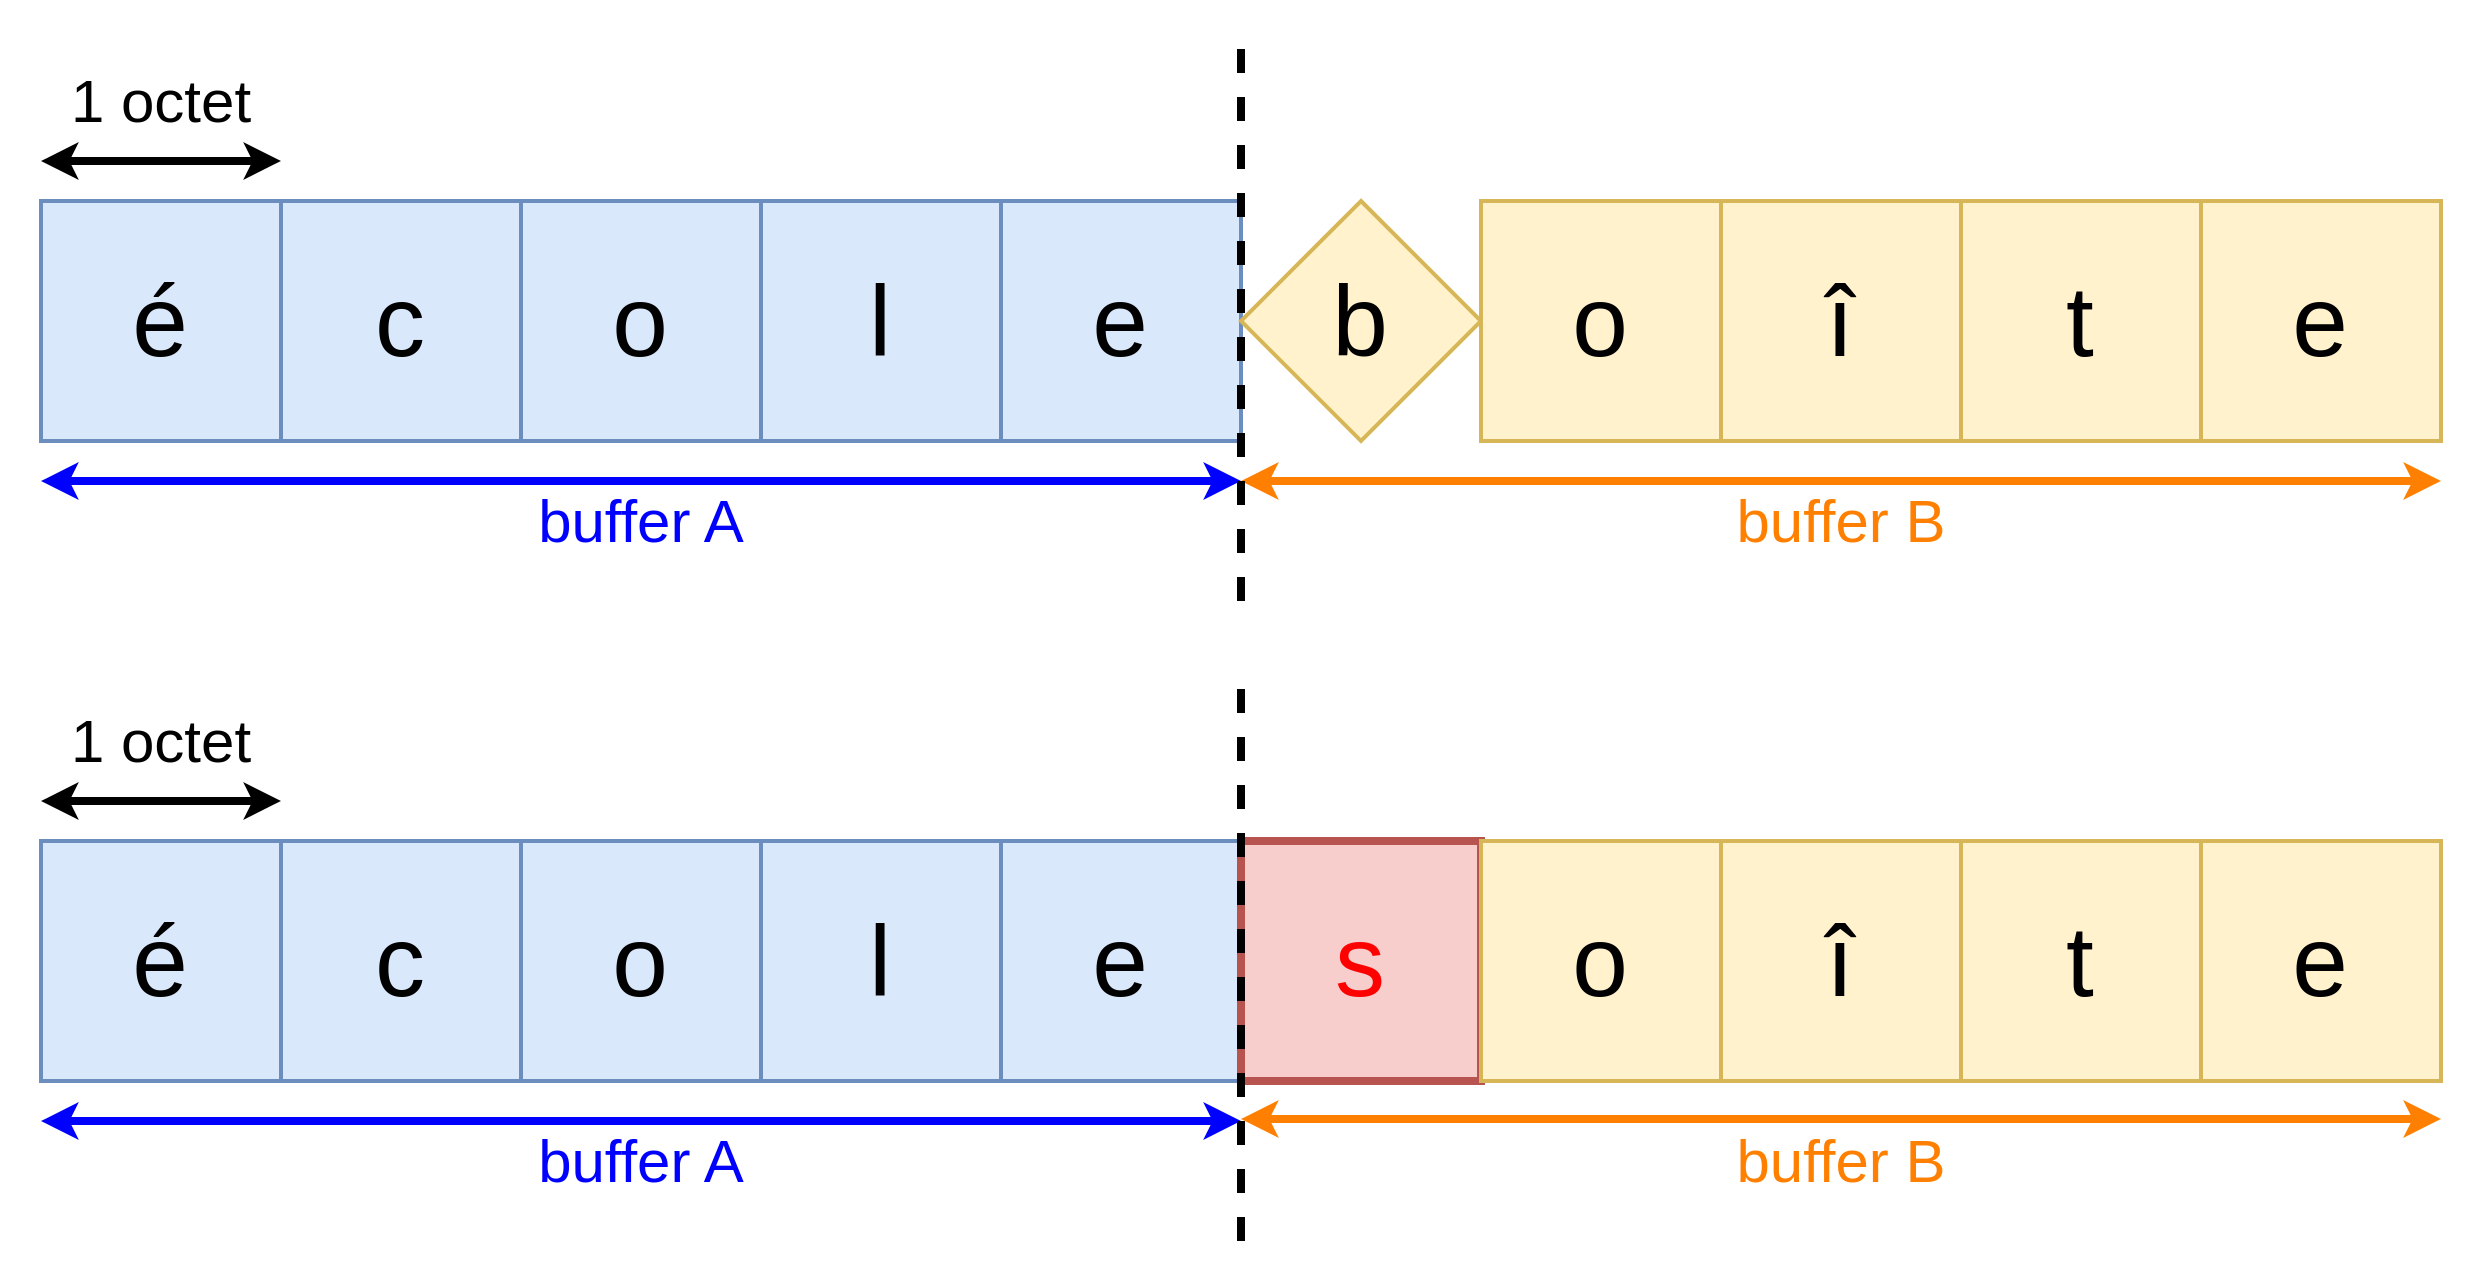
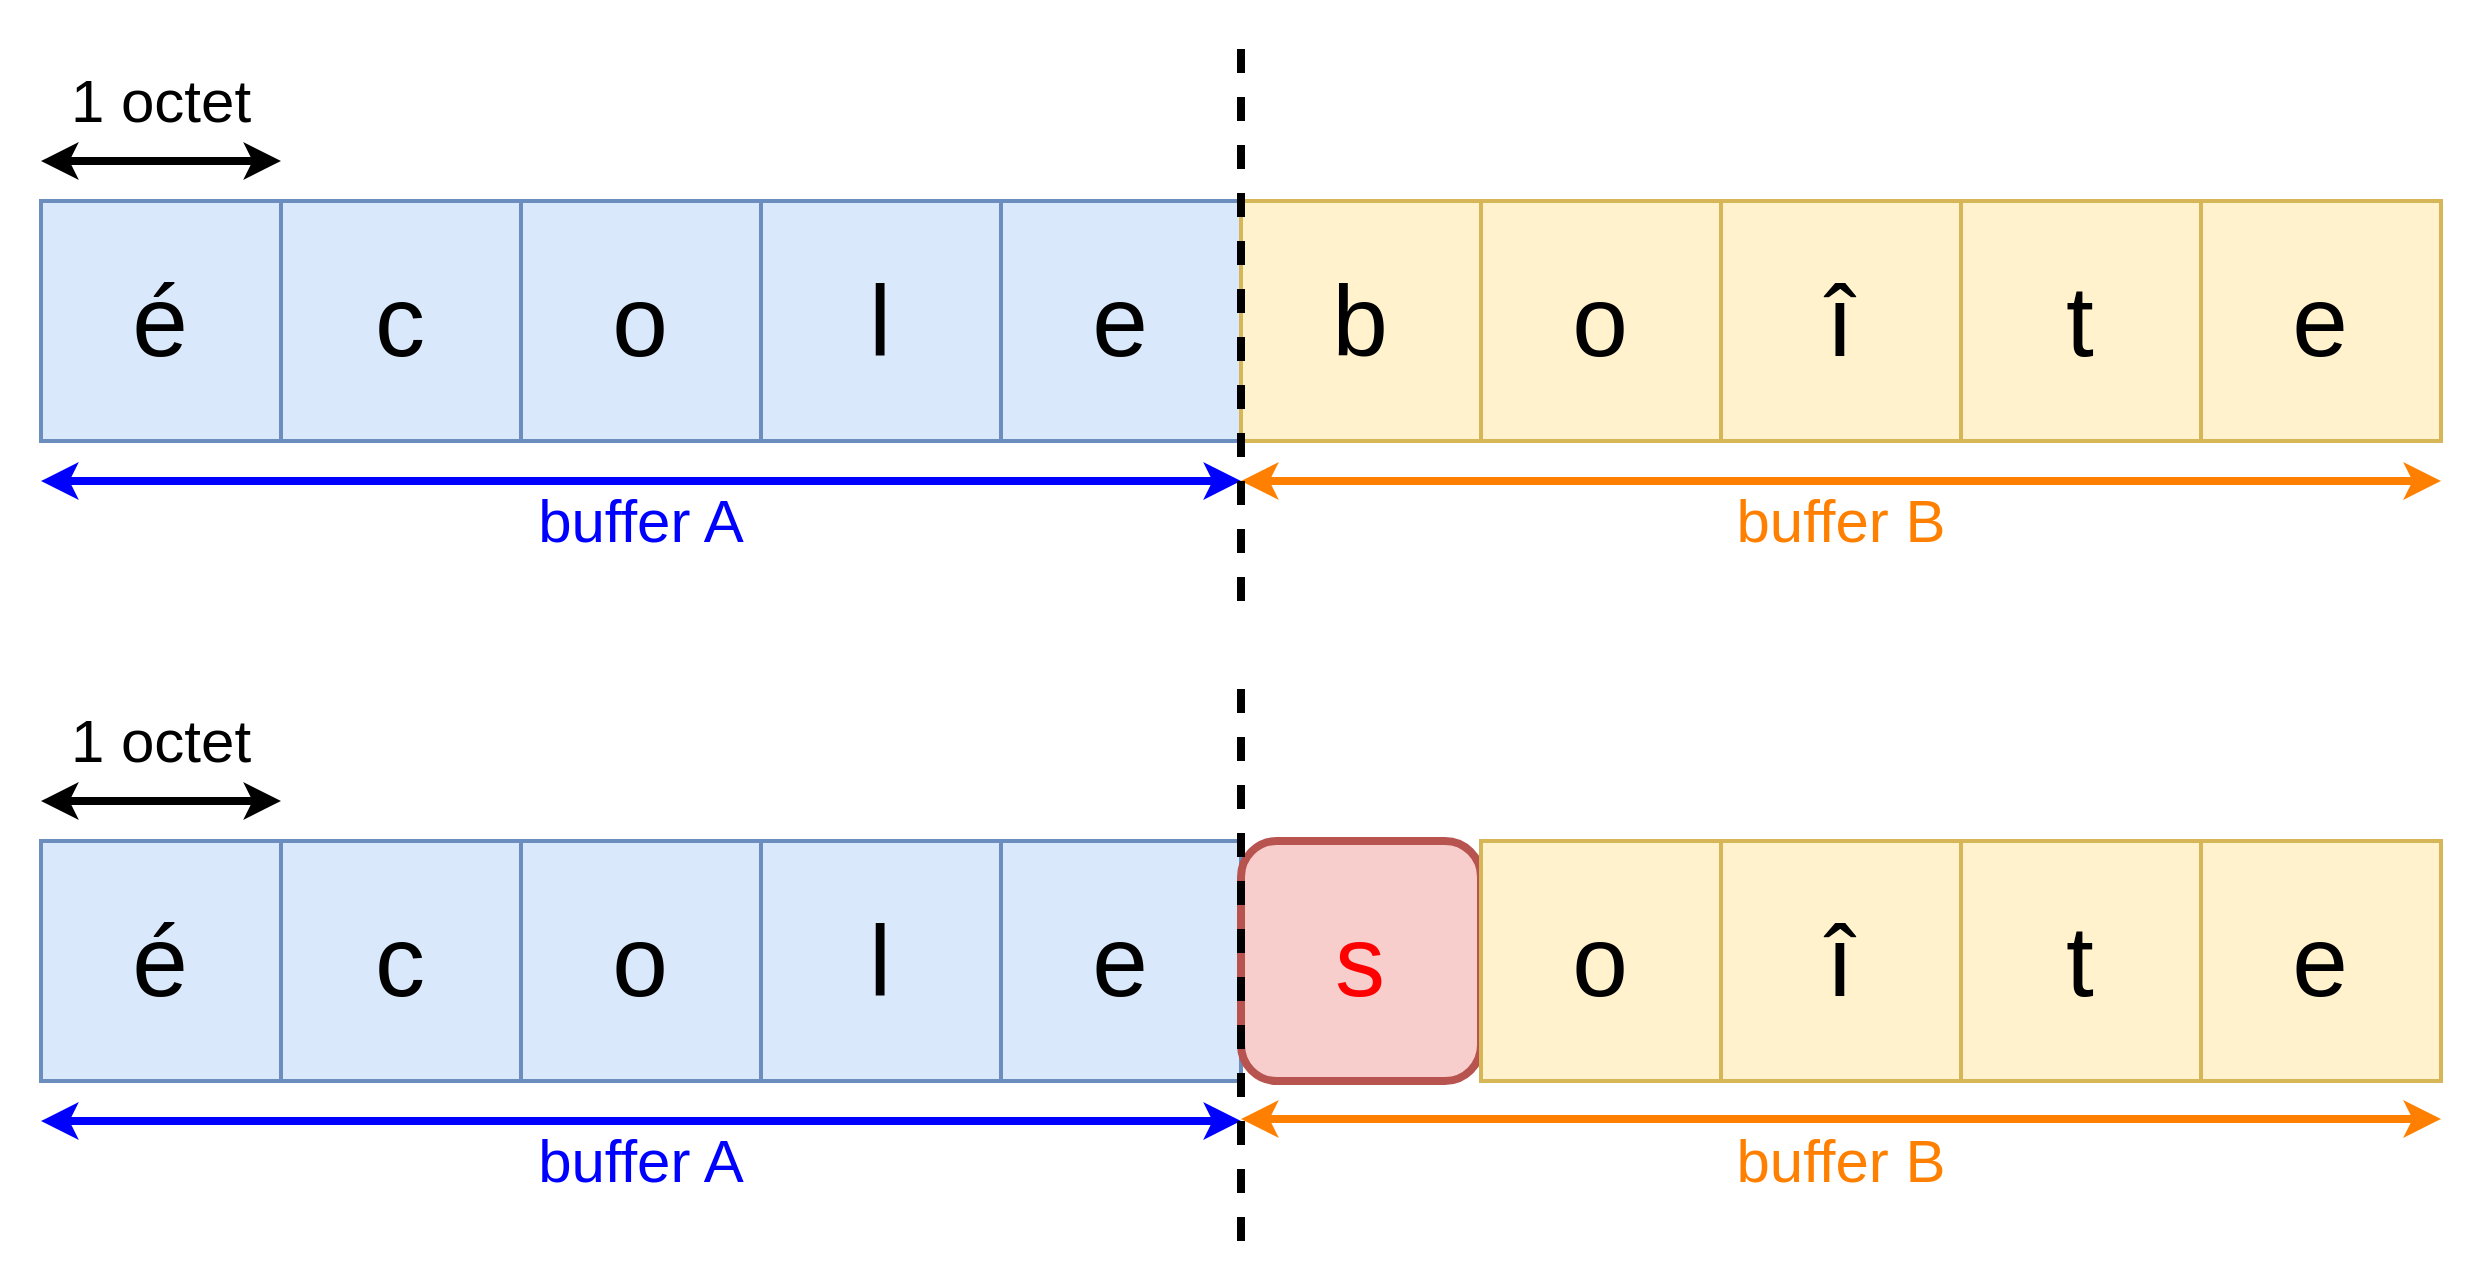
(1361, 321) -> (1361, 321)
(1361, 961) -> (1361, 961)
